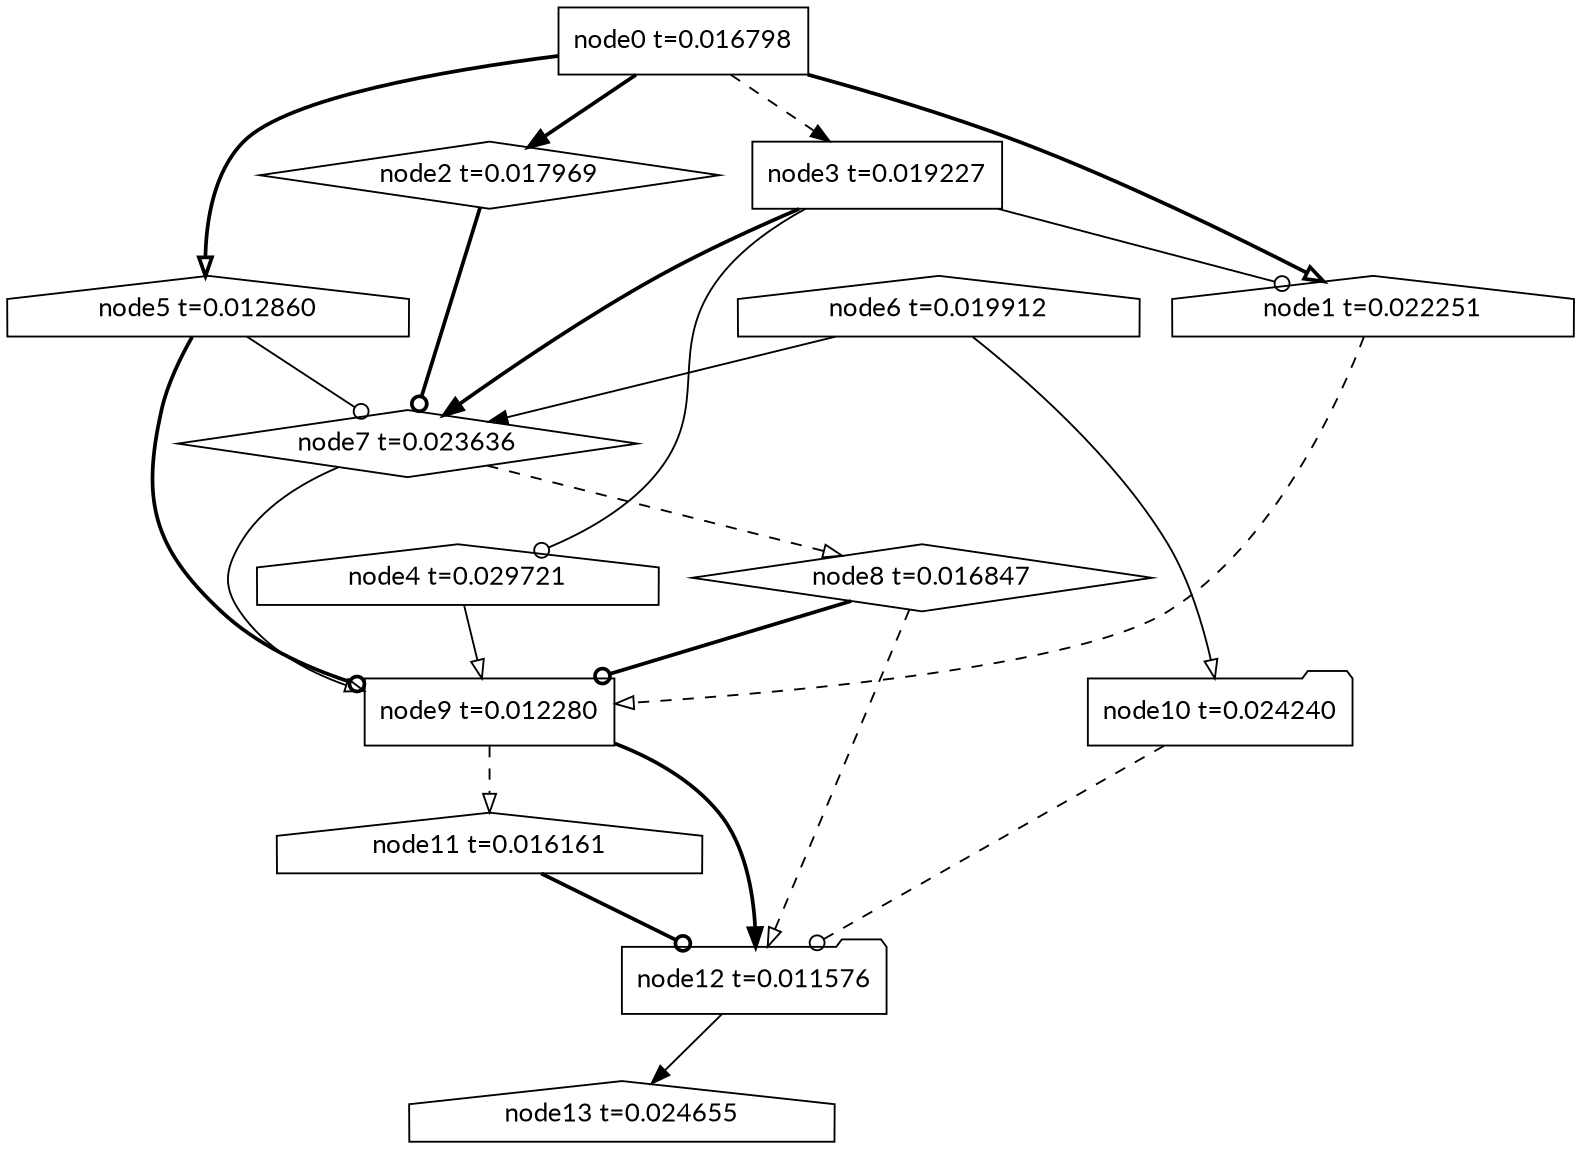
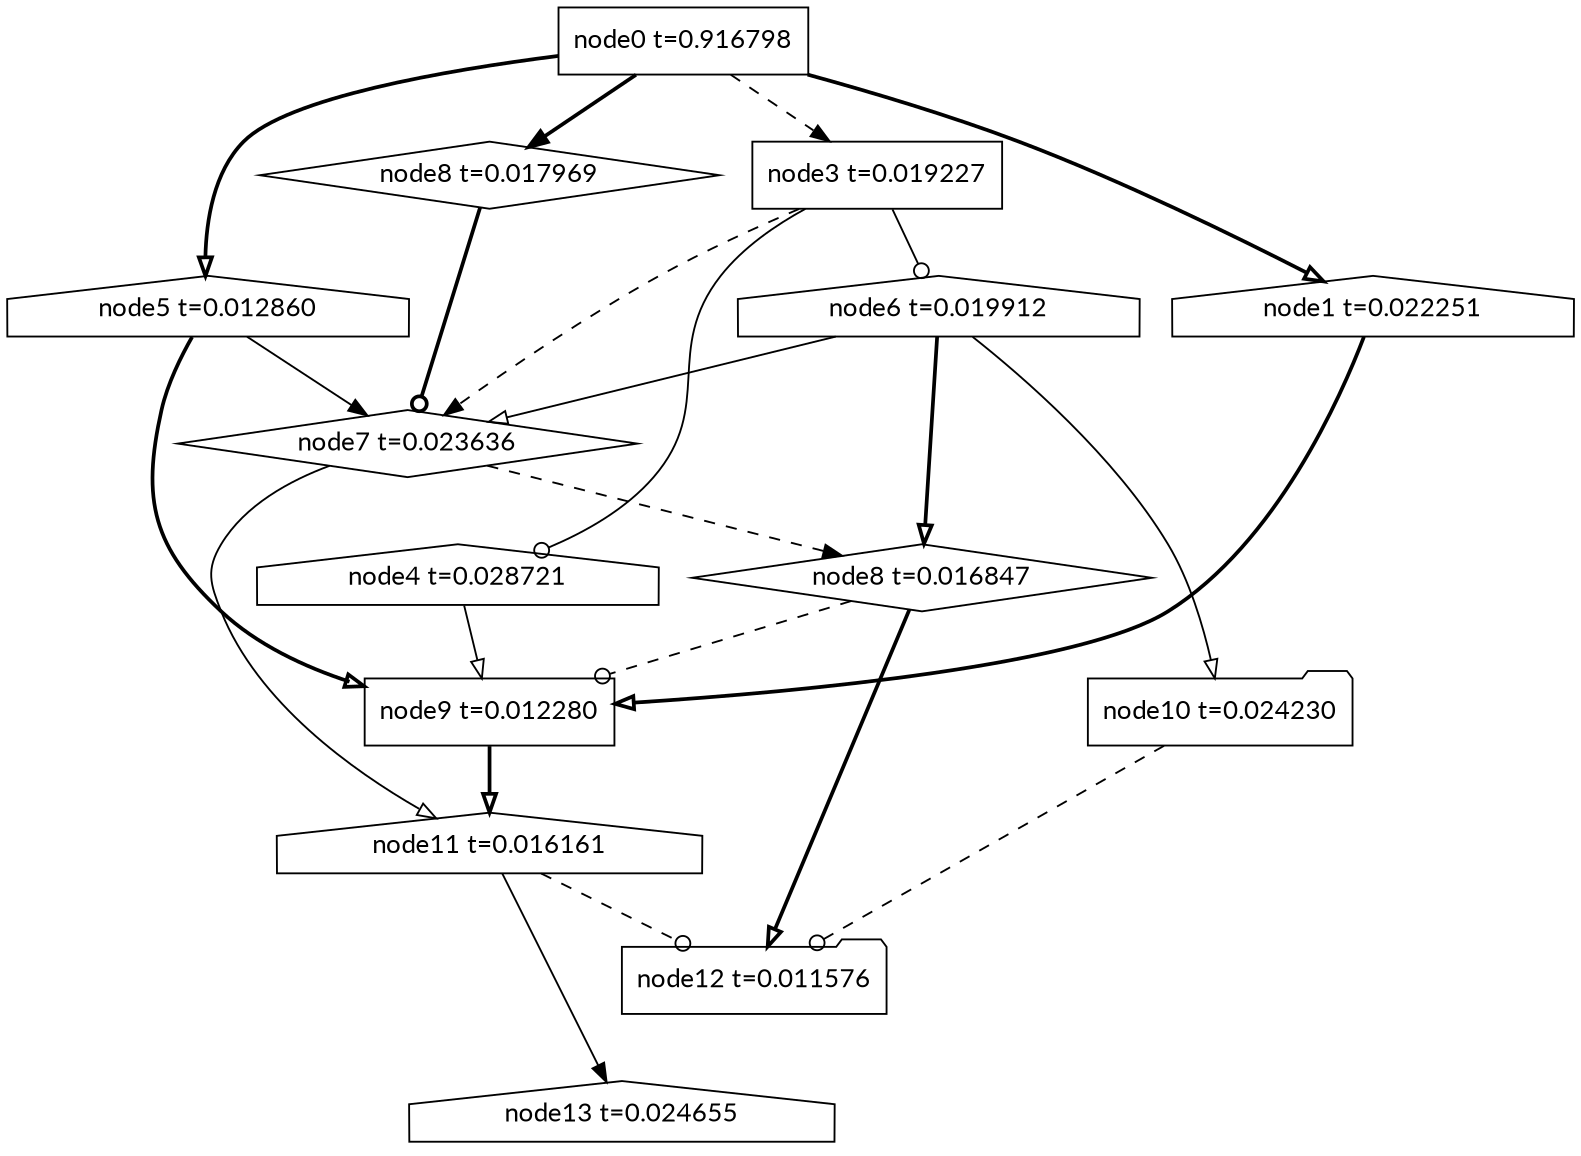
(683, 41) -> (683, 41)
(490, 175) -> (490, 175)
(1136, 245) -> (905, 237)
(624, 296) -> (624, 296)
(301, 372) -> (301, 372)
(671, 377) -> (671, 377)
none -> (931, 431)
(656, 508) -> (656, 508)
(172, 552) -> (172, 552)
(458, 578) -> (458, 578)
(228, 580) -> (238, 646)
(731, 637) -> (731, 637)
(1074, 646) -> (1074, 646)
(1220, 712) -> (1220, 712)
(842, 769) -> (842, 769)
(490, 770) -> (490, 770)
(718, 811) -> none
(609, 907) -> (609, 907)
(693, 1042) -> (550, 969)
